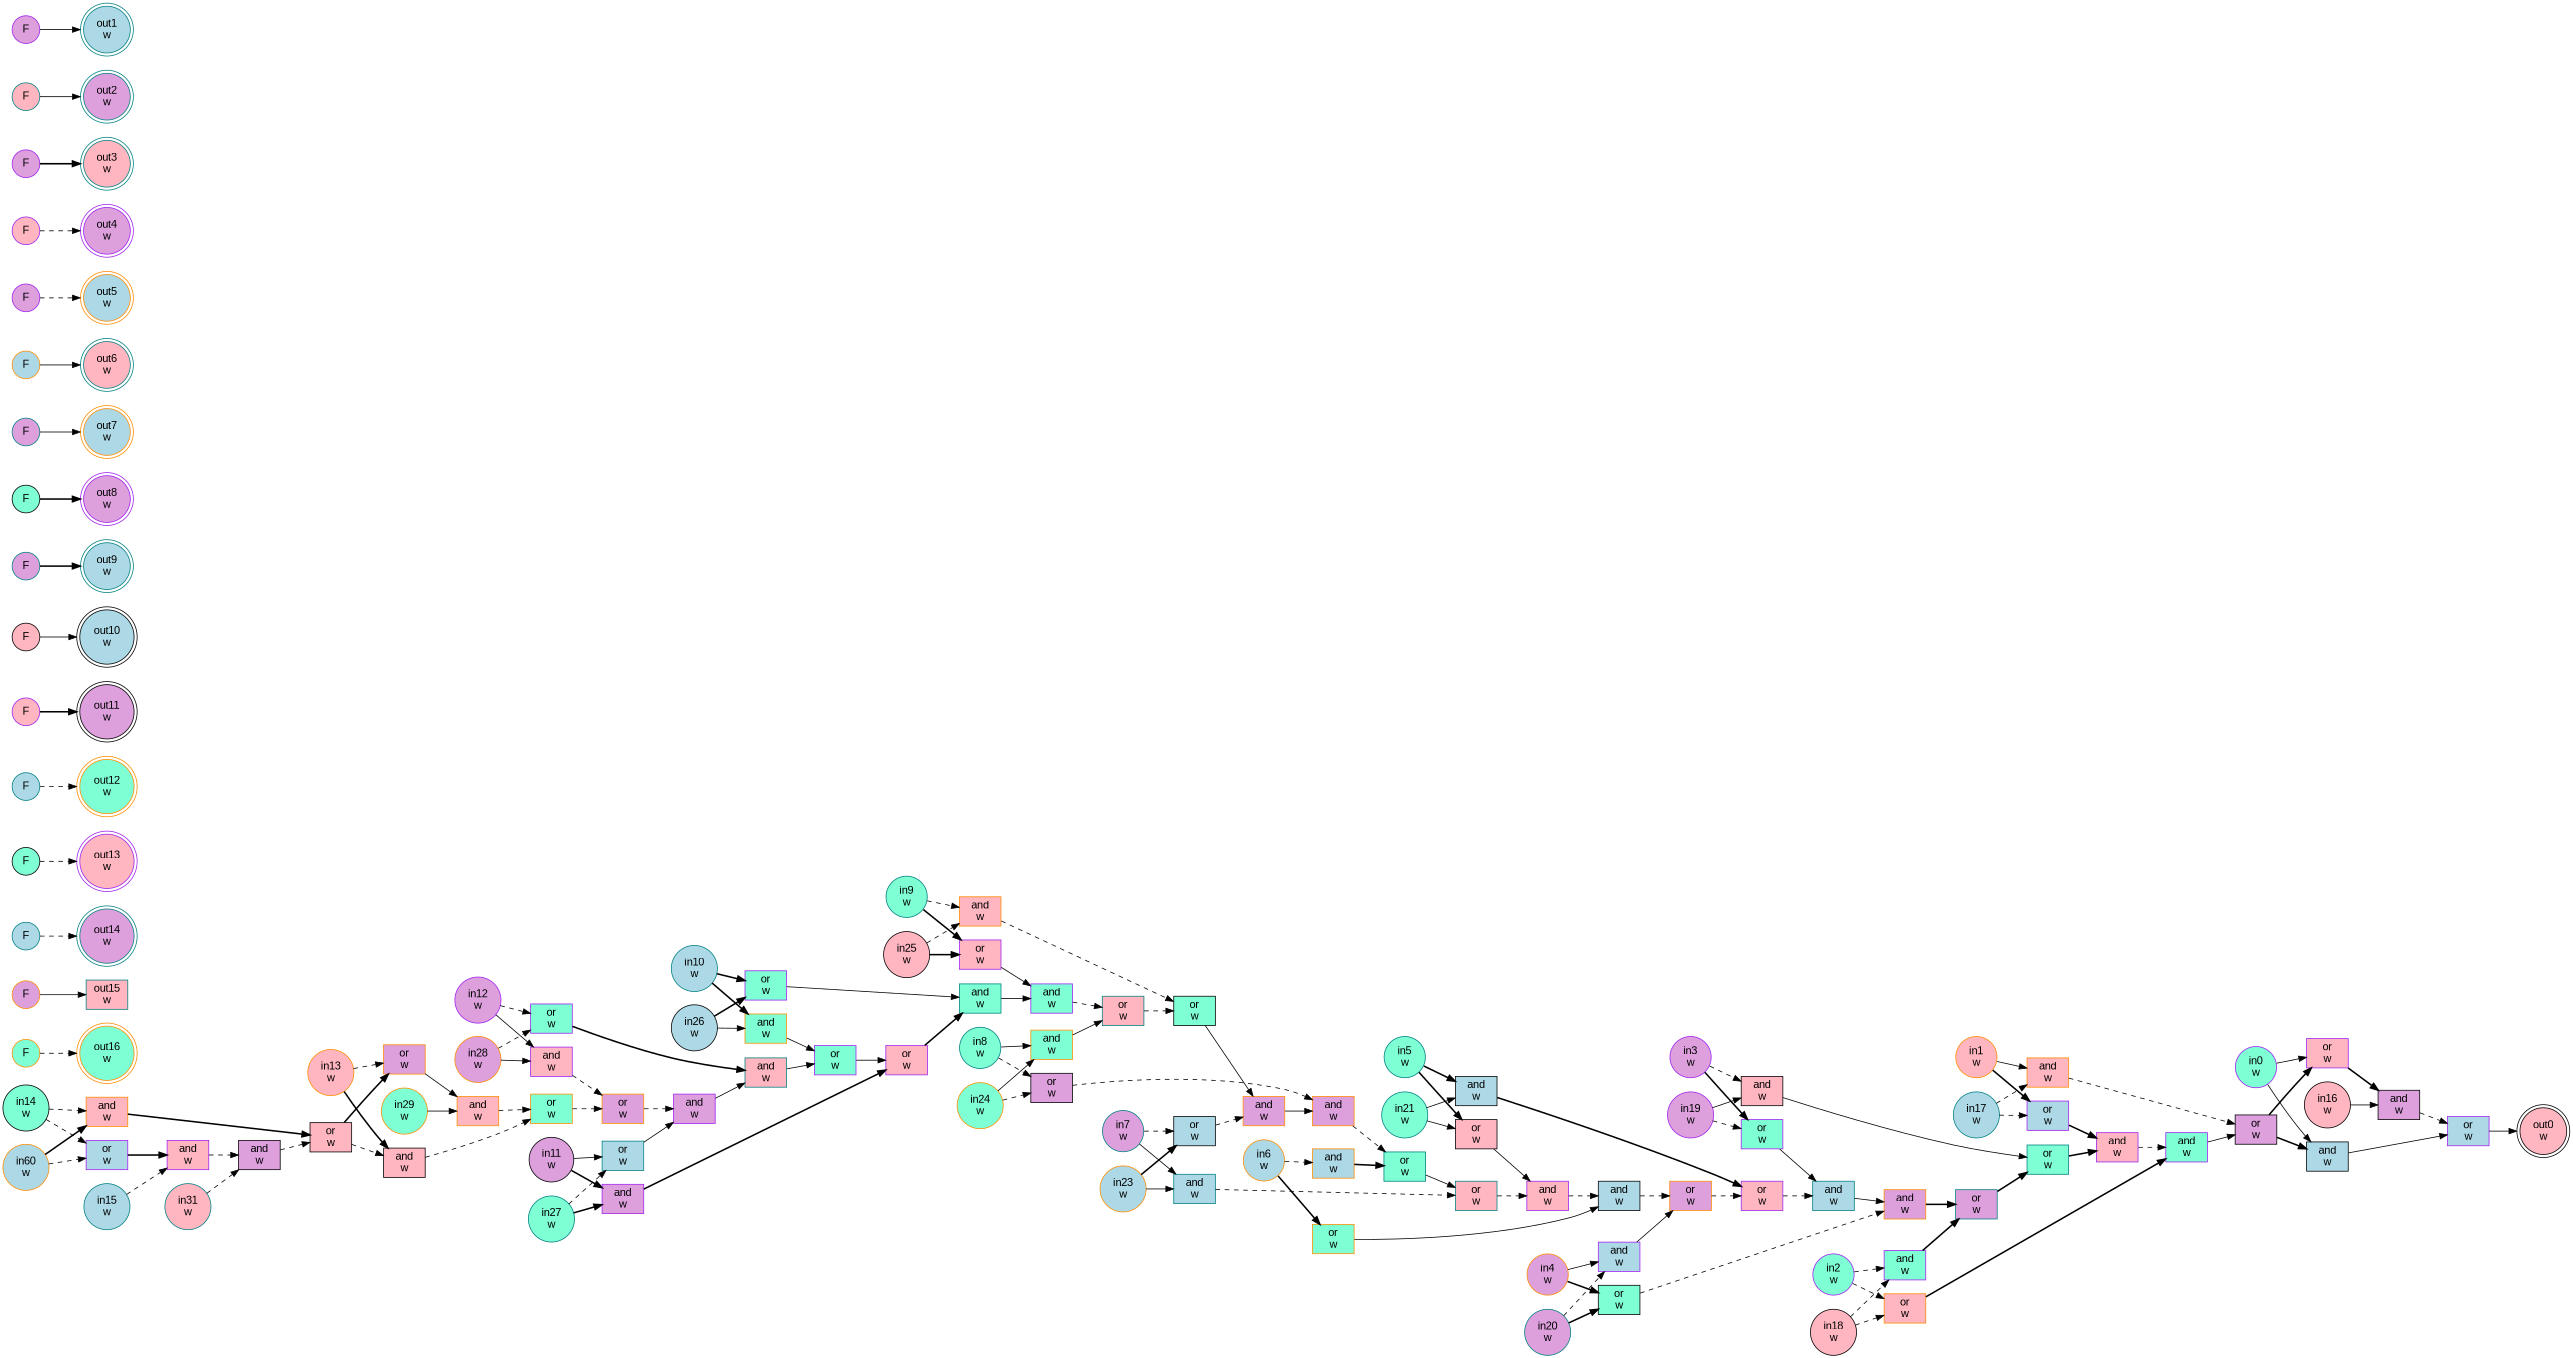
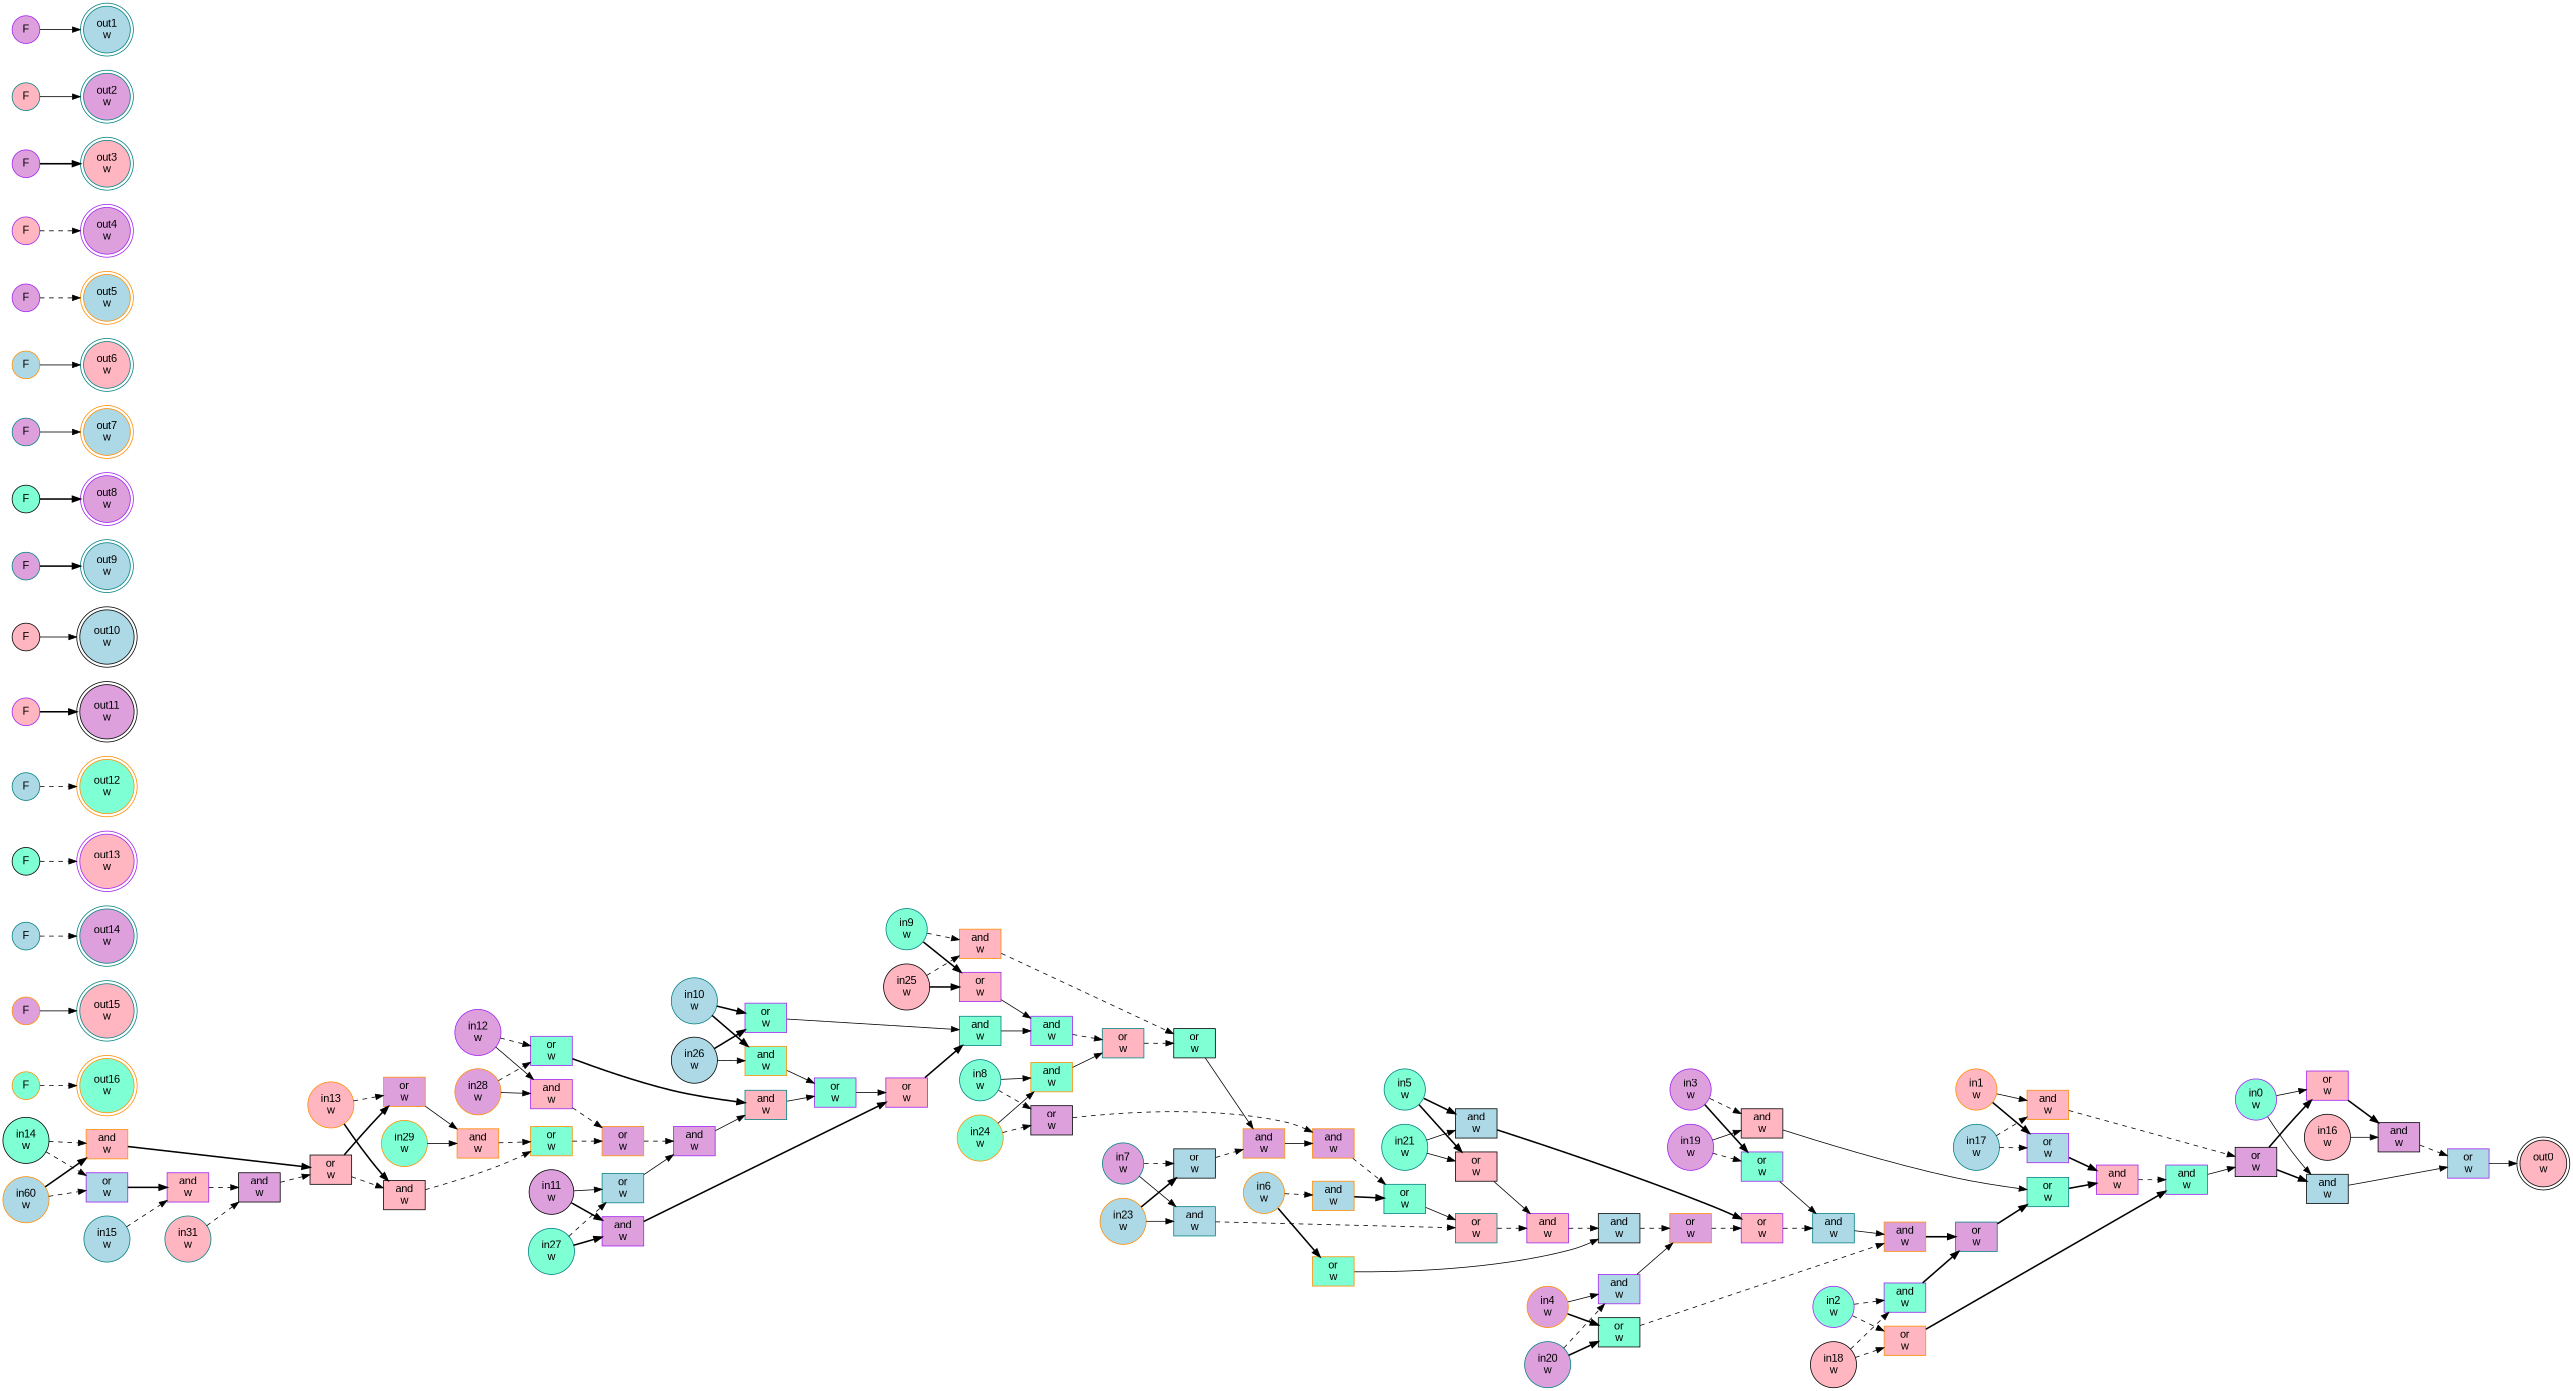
(107, 995) -> (107, 1011)
